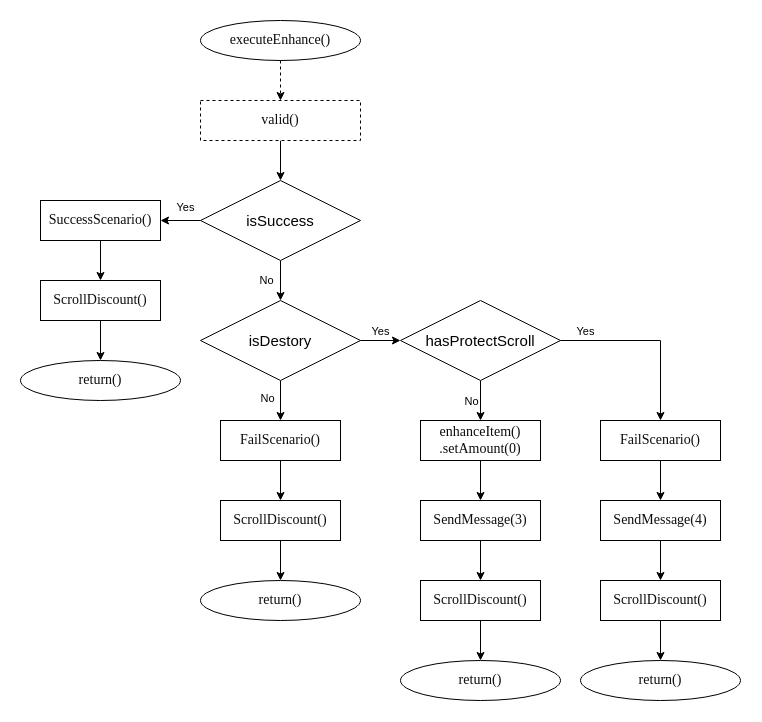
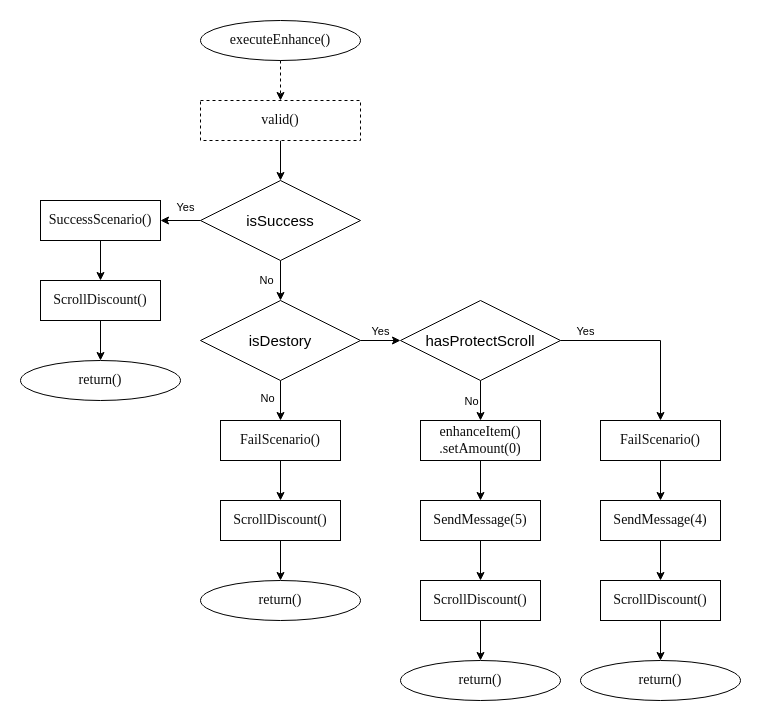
(481, 521) -> (481, 521)
